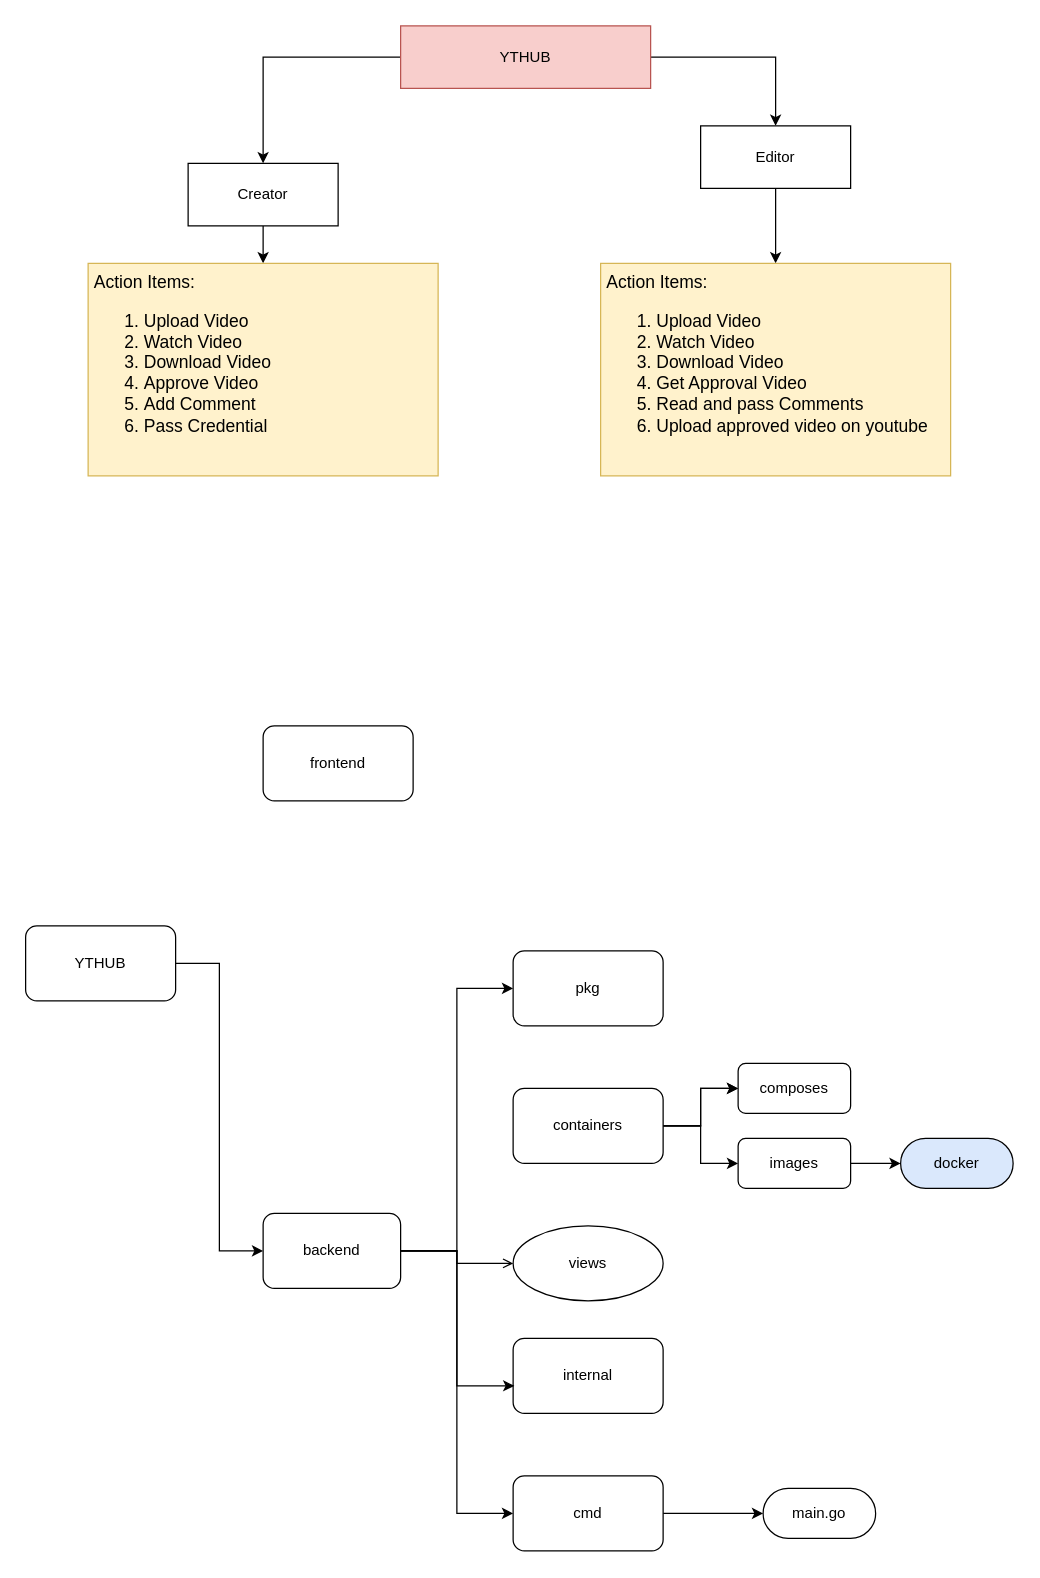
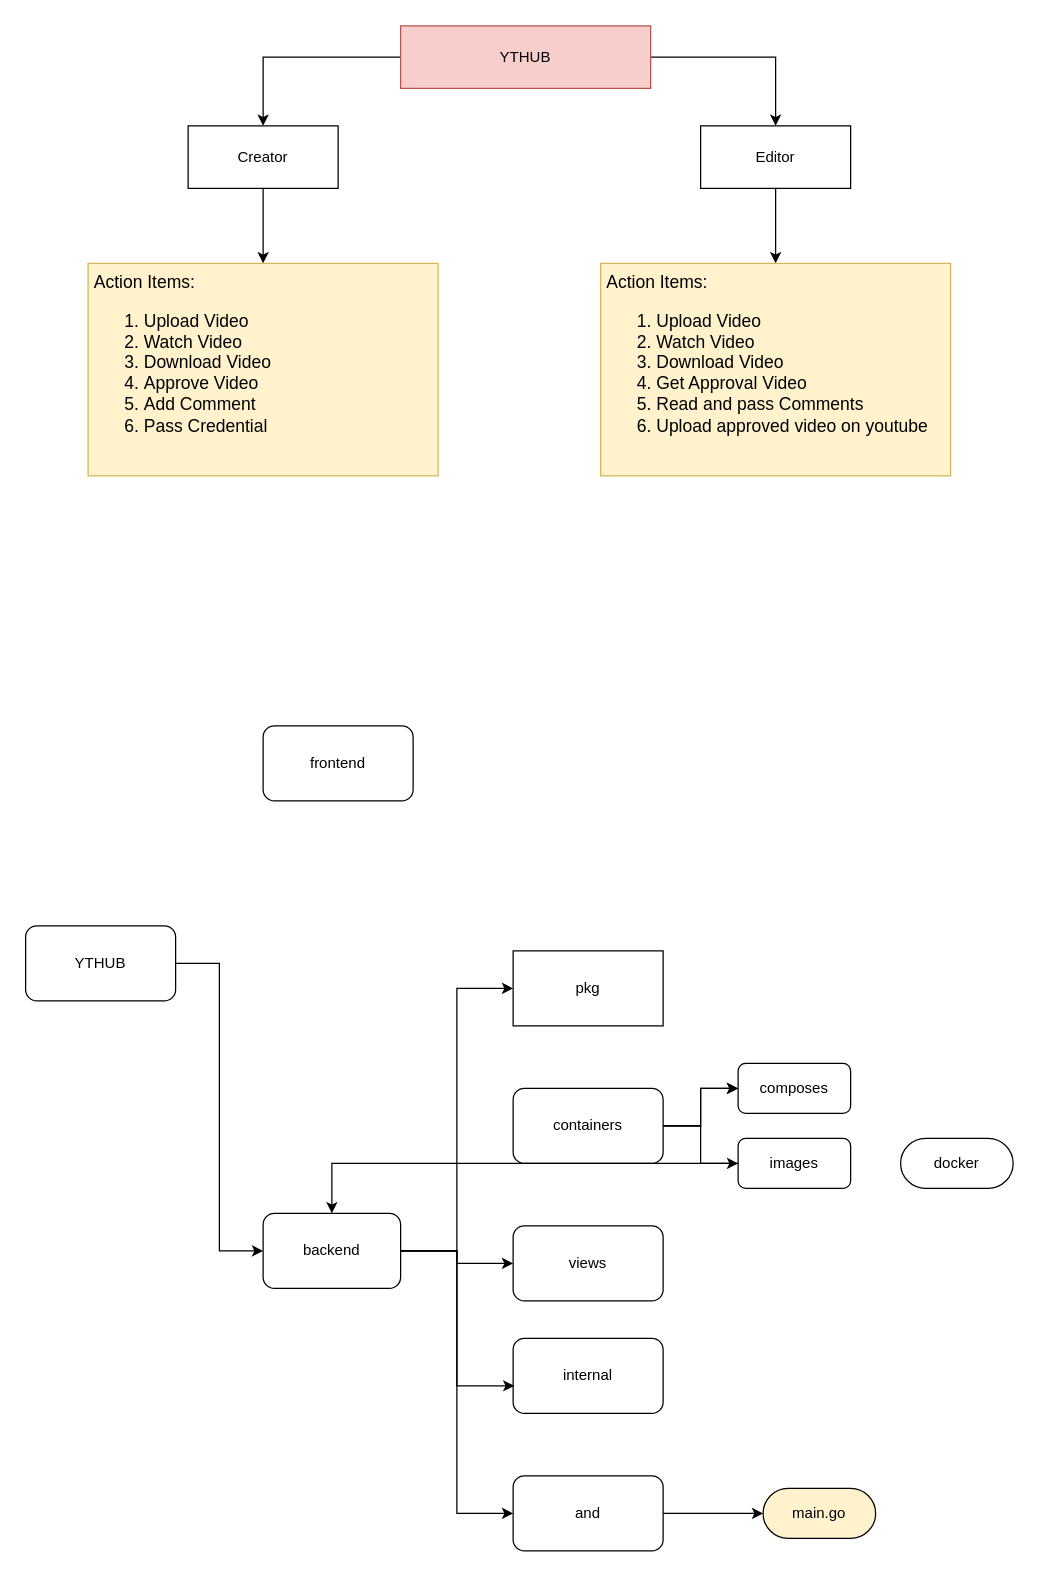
(263, 194) -> (263, 157)
(588, 988) -> (588, 988)
(872, 1163) -> (406, 1163)
(957, 1163) -> (957, 1163)
(505, 1263) -> (503, 1263)
(588, 1263) -> (588, 1263)
(588, 1513) -> (588, 1513)
(819, 1513) -> (819, 1513)
